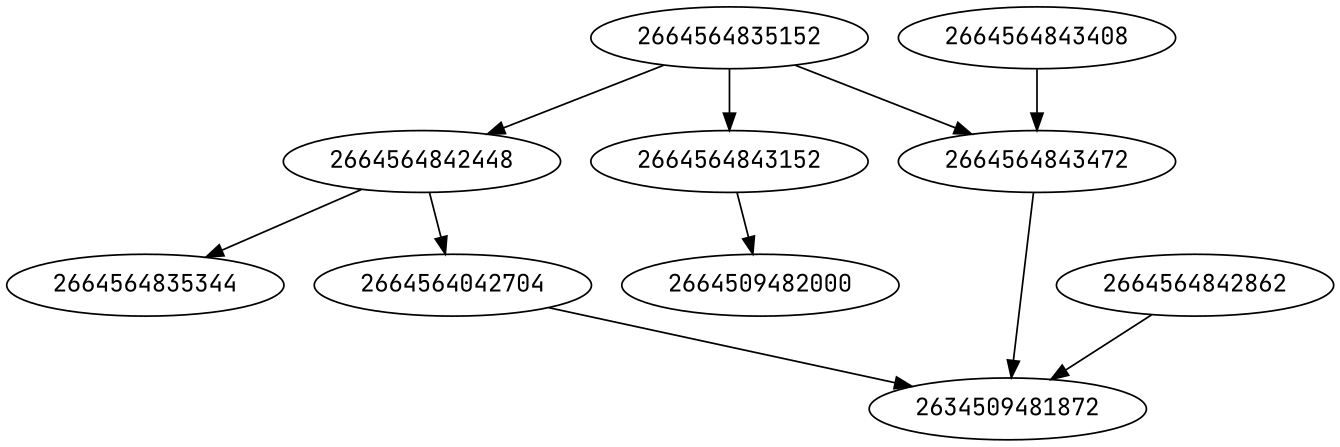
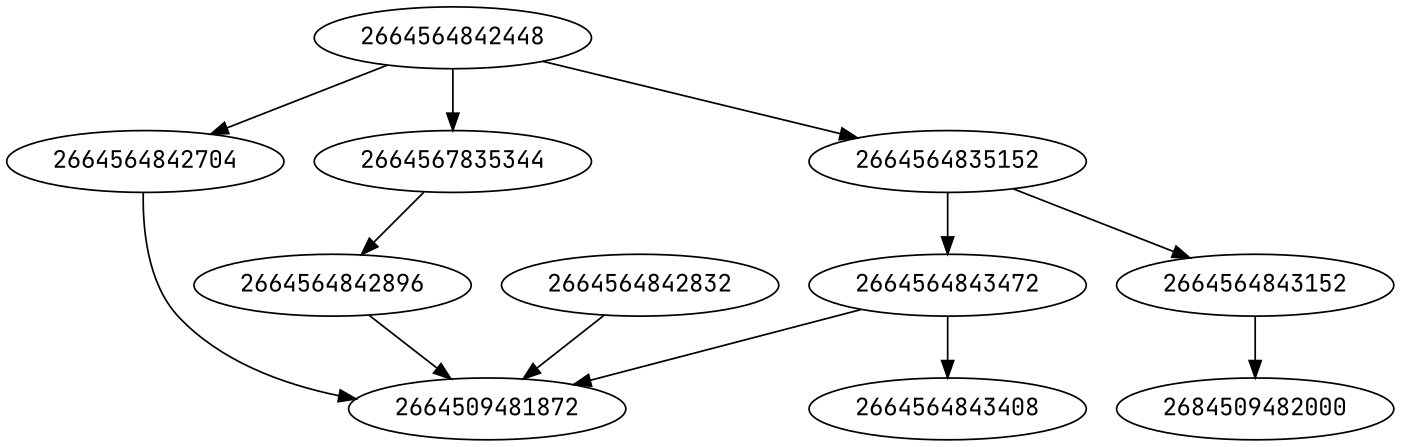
(1037, 91) -> (948, 339)
(584, 97) -> (692, 98)
(145, 285) -> (453, 161)
none -> (333, 285)
(453, 285) -> (145, 161)
(760, 285) -> (1255, 409)
(1195, 285) -> (640, 285)
(1008, 409) -> (487, 409)
